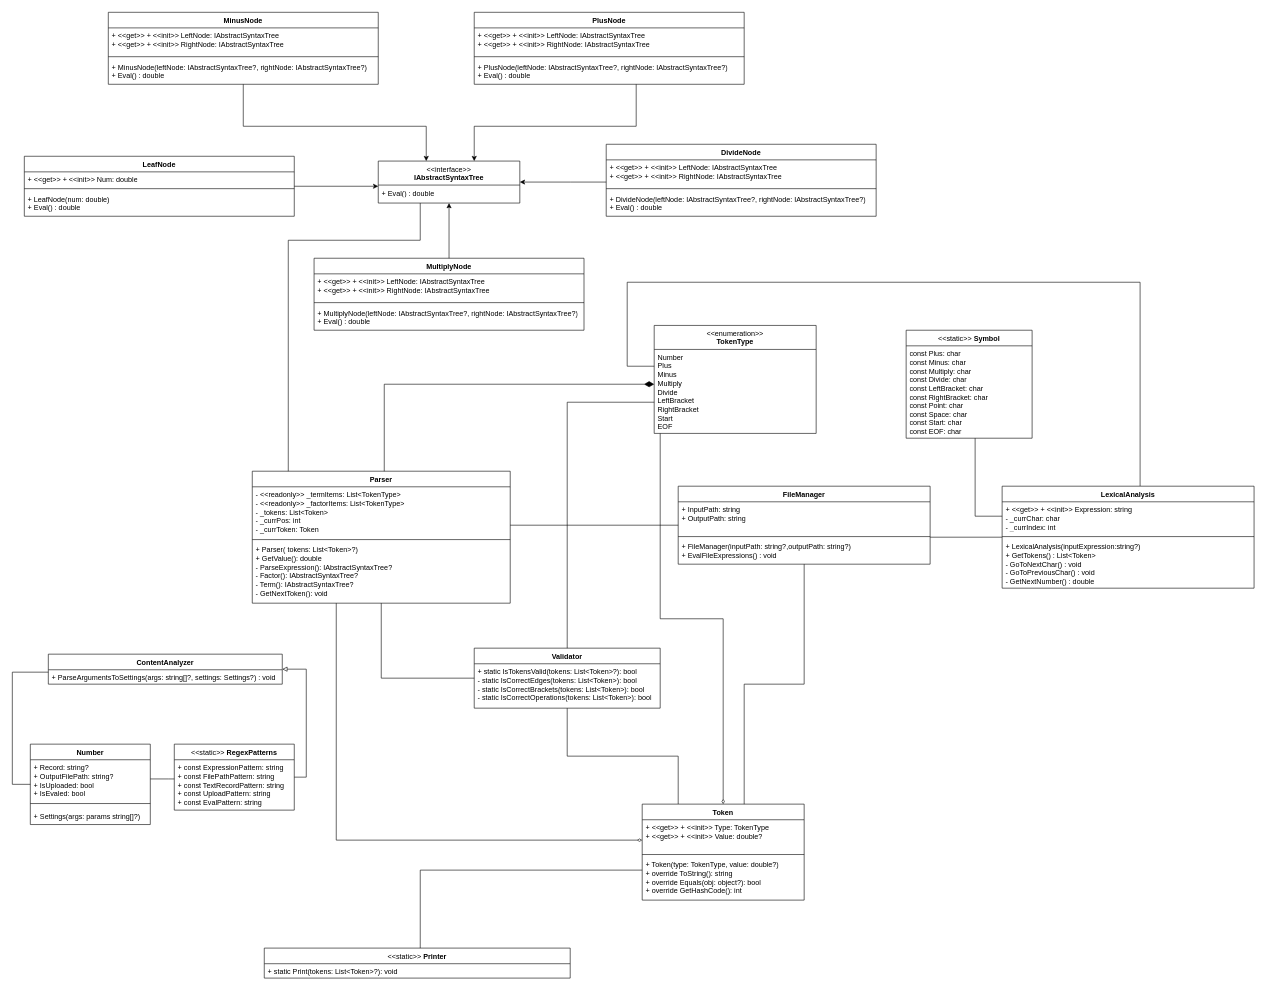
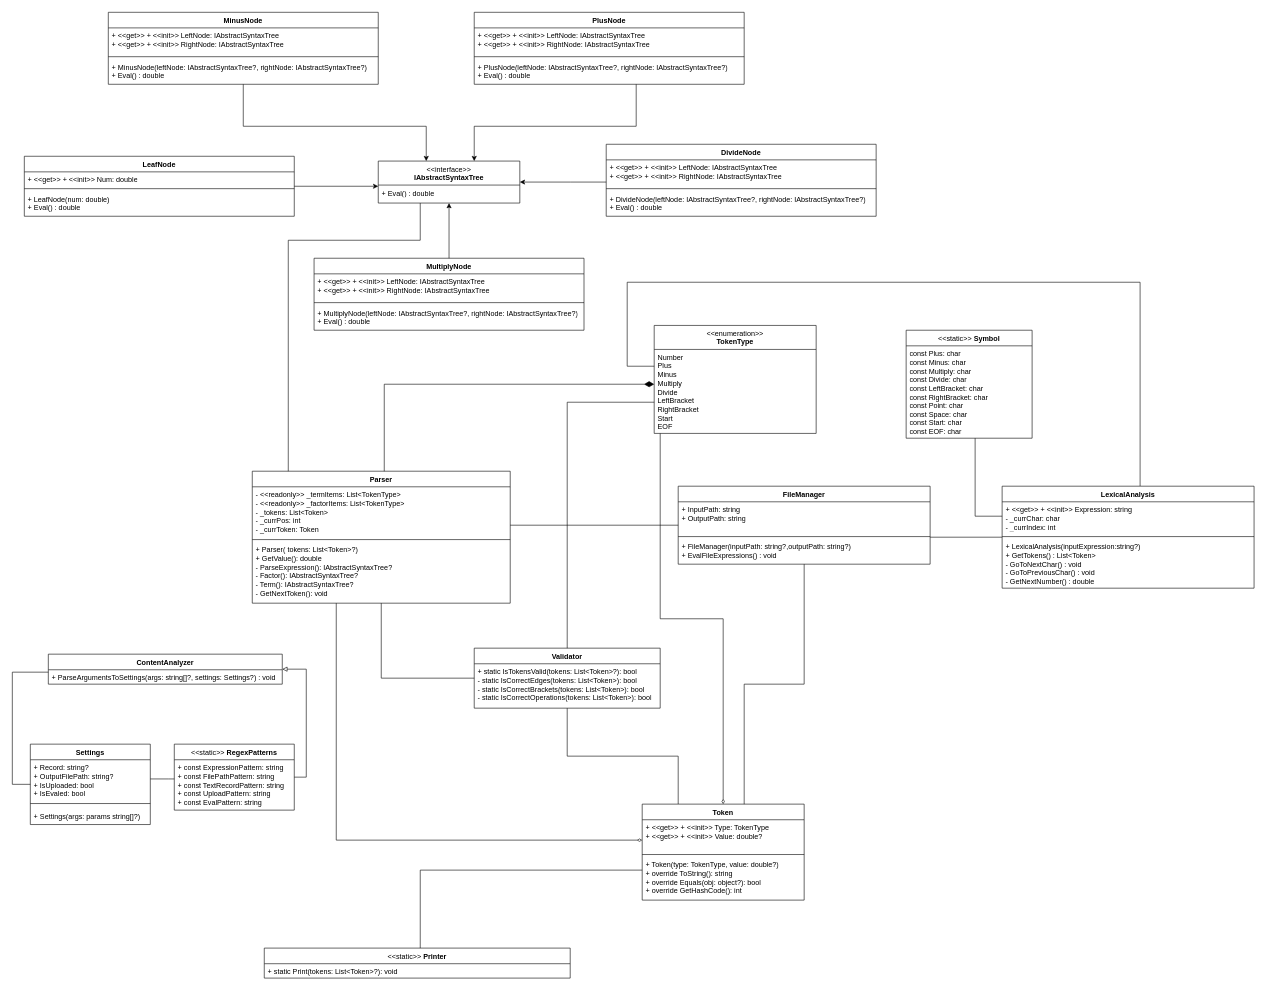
(90, 753) -> (90, 753)
